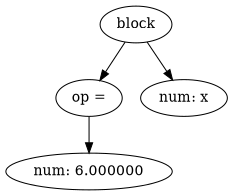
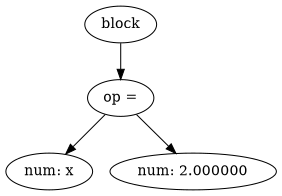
(157, 57) -> (89, 131)
(89, 172) -> (193, 172)
